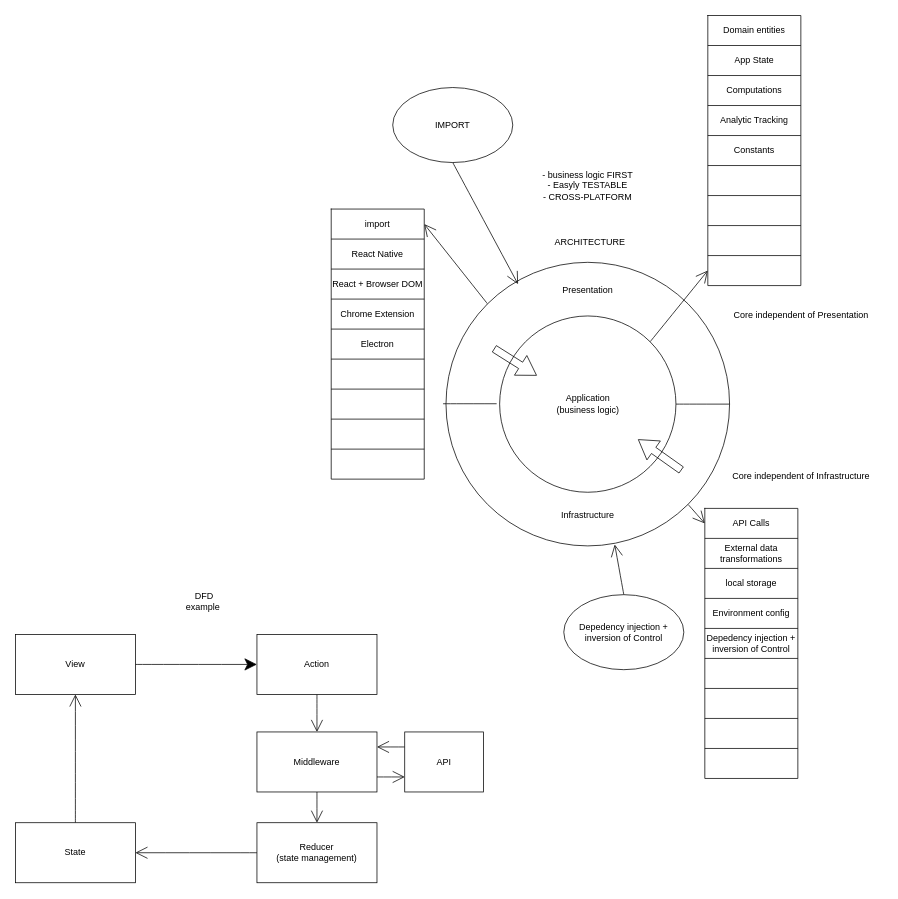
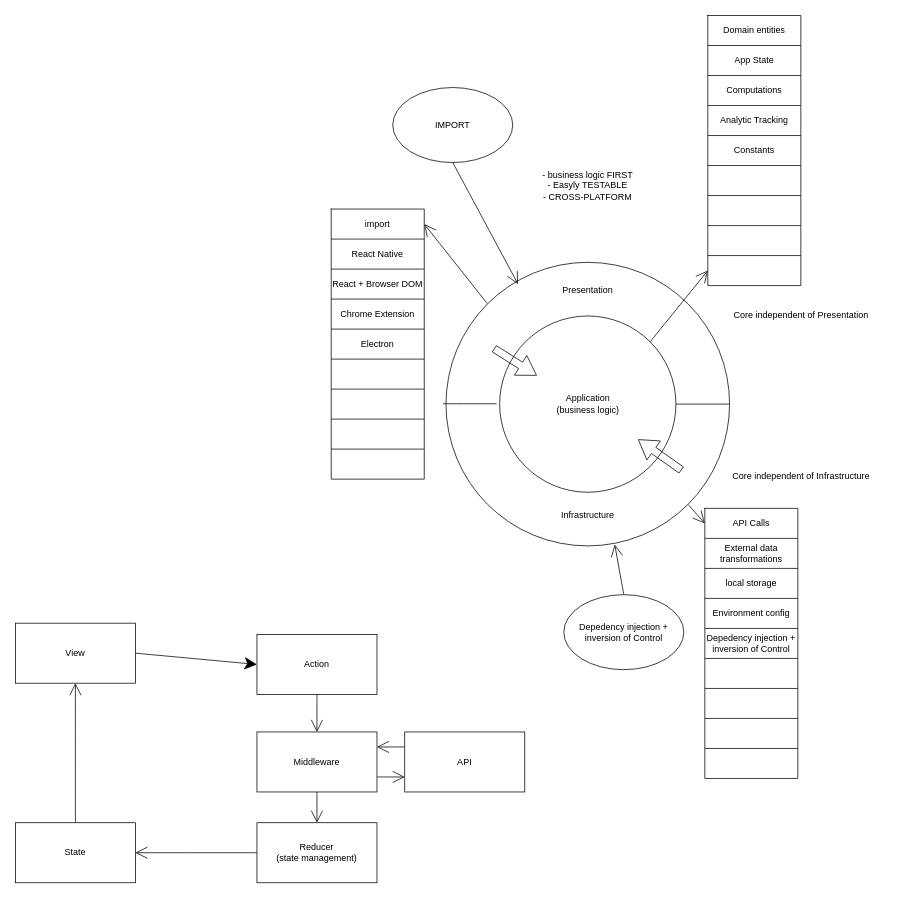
(590, 243) -> none
(204, 601) -> none
(75, 664) -> (75, 653)
(444, 762) -> (465, 762)
